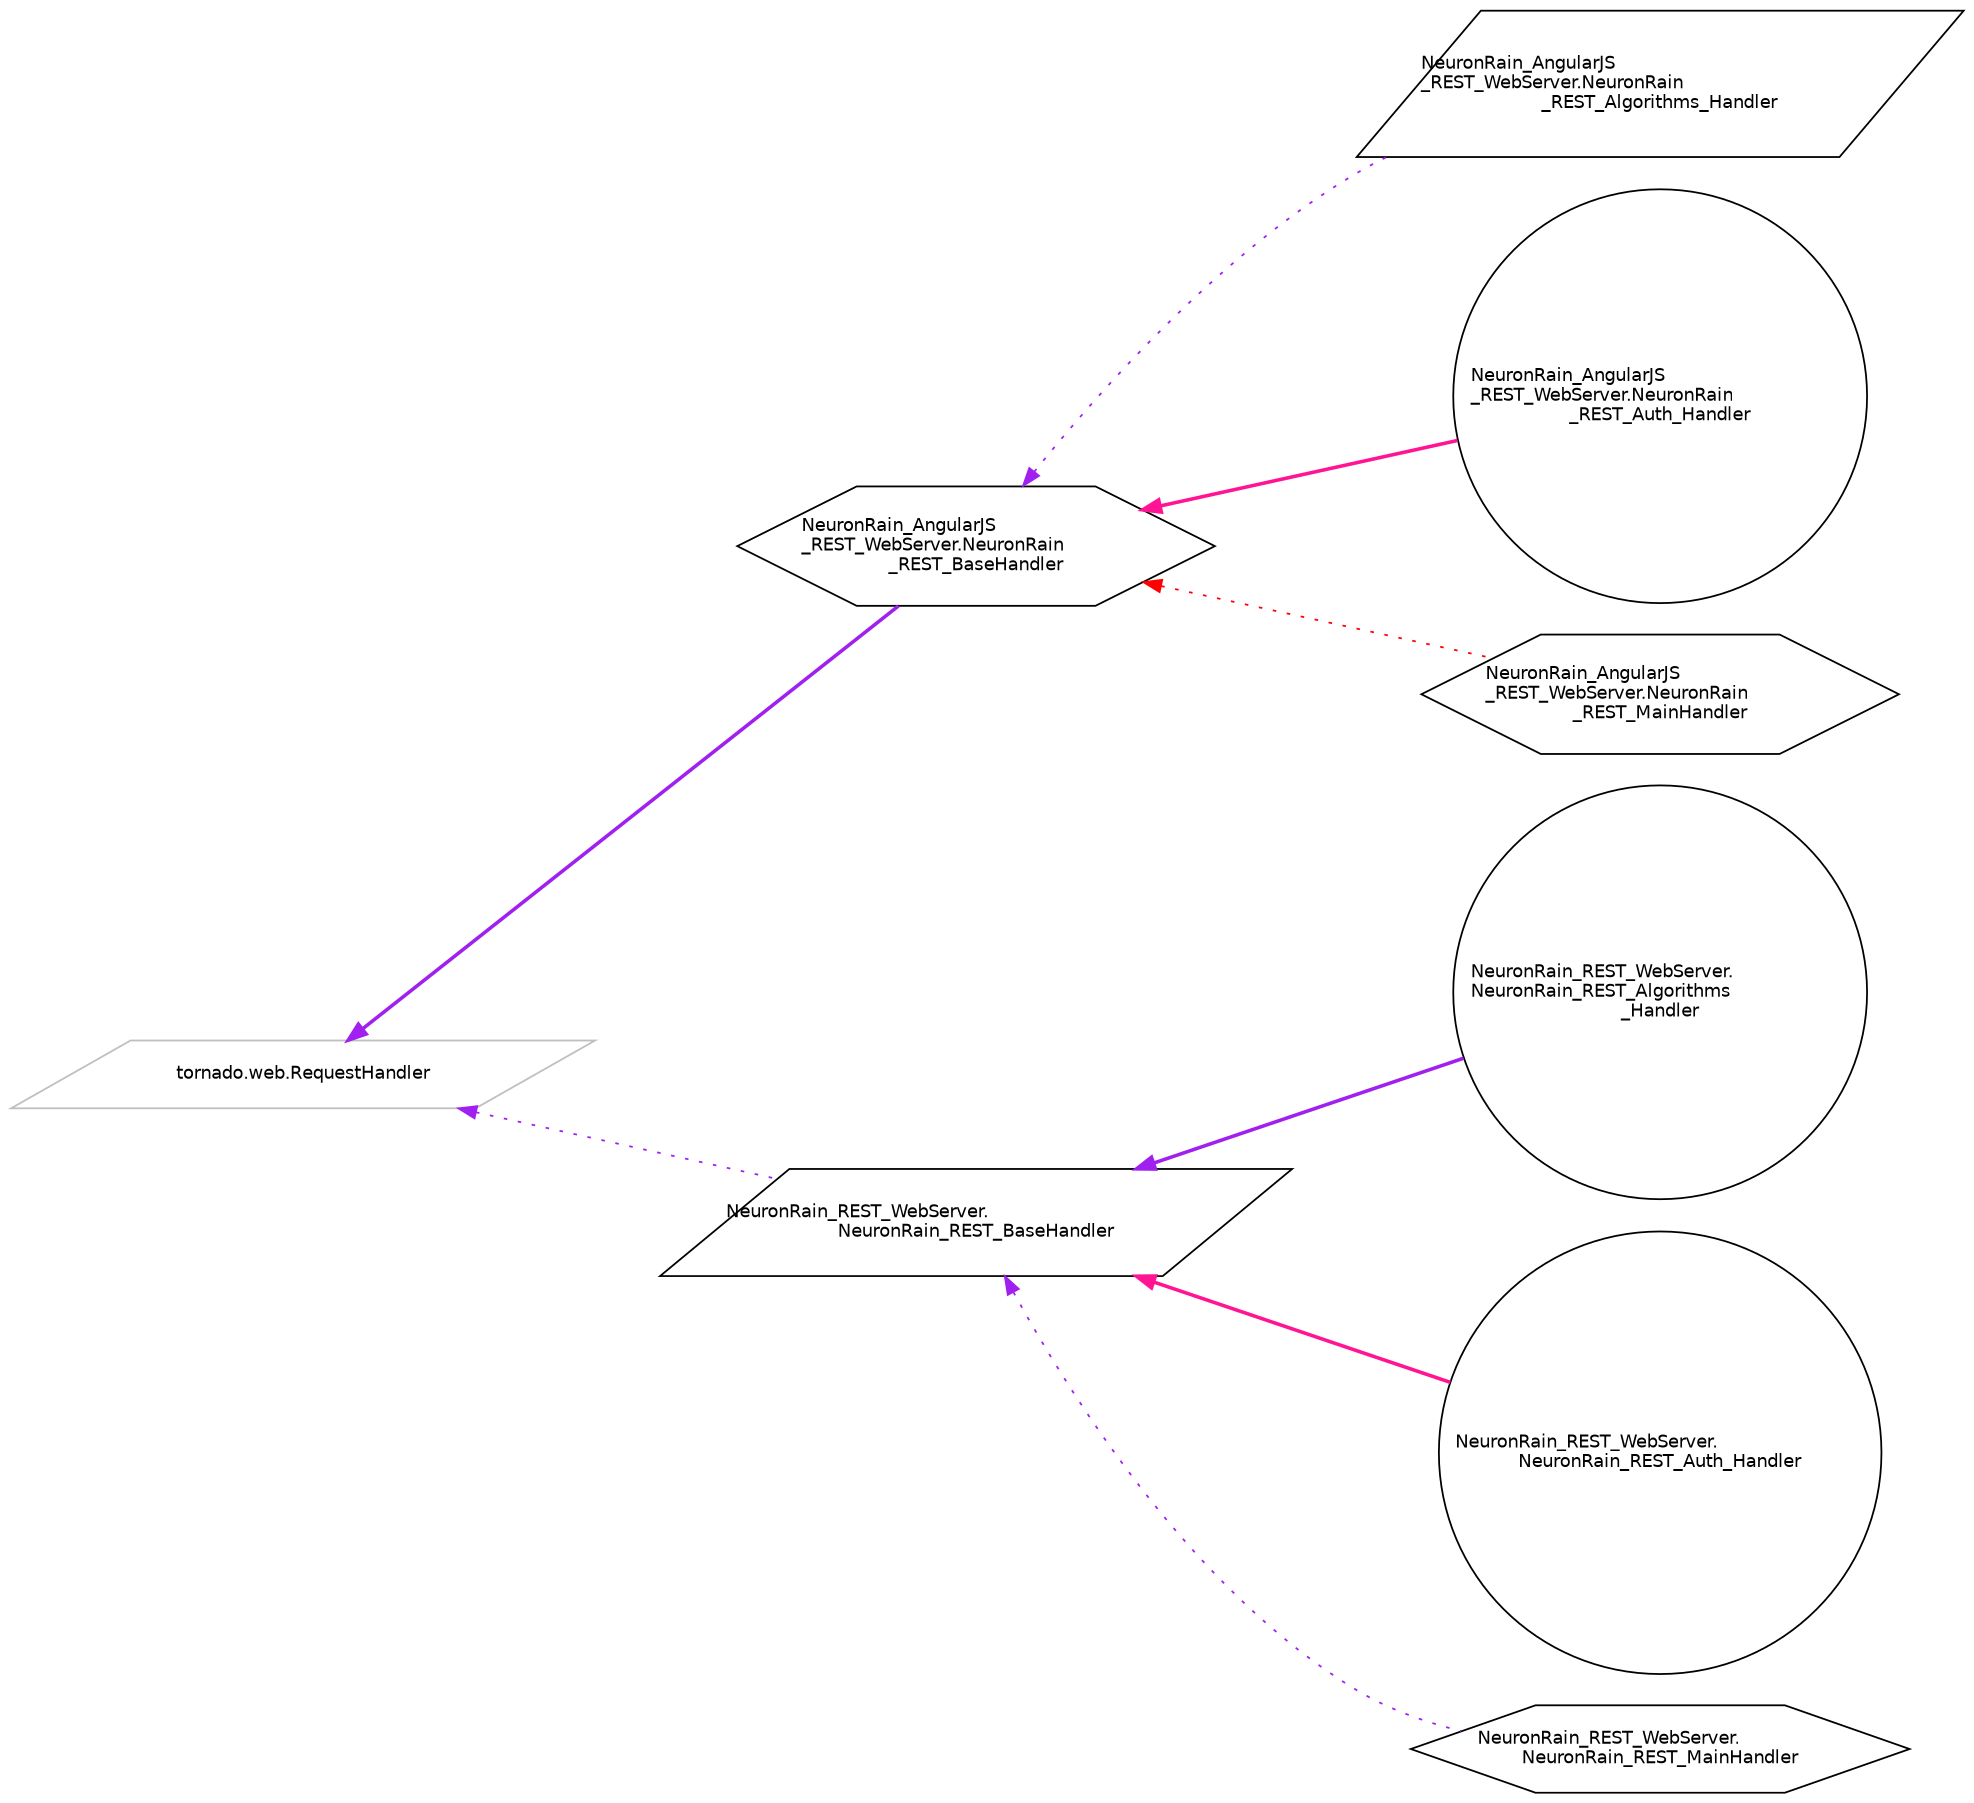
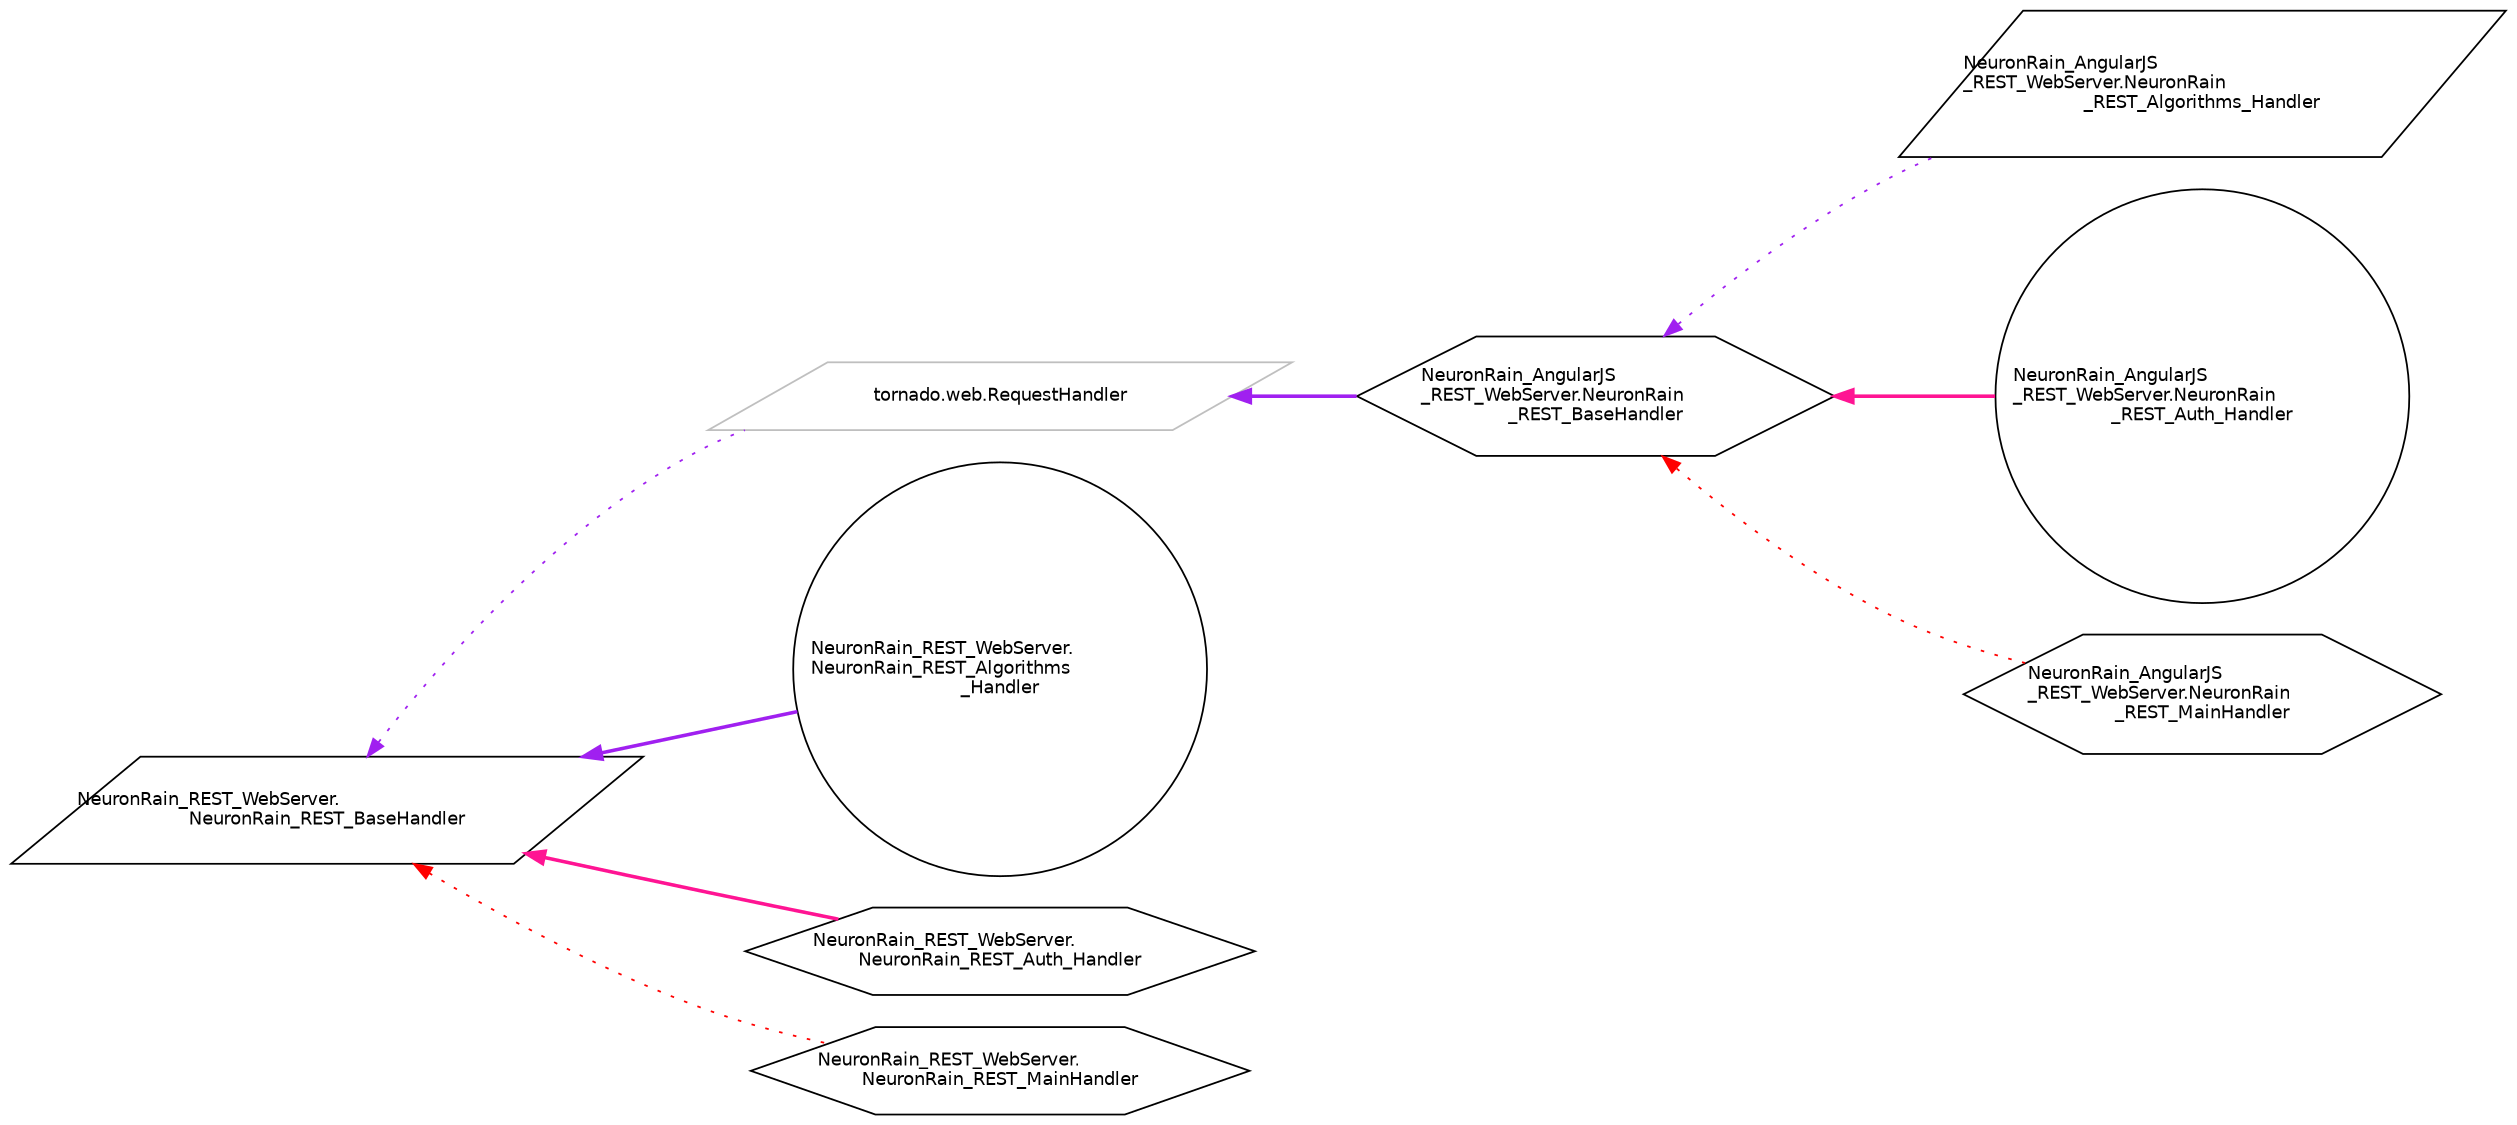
(626, 1146) -> (543, 563)
(1660, 1453) -> (1000, 951)
(1198, 1555) -> (622, 975)
